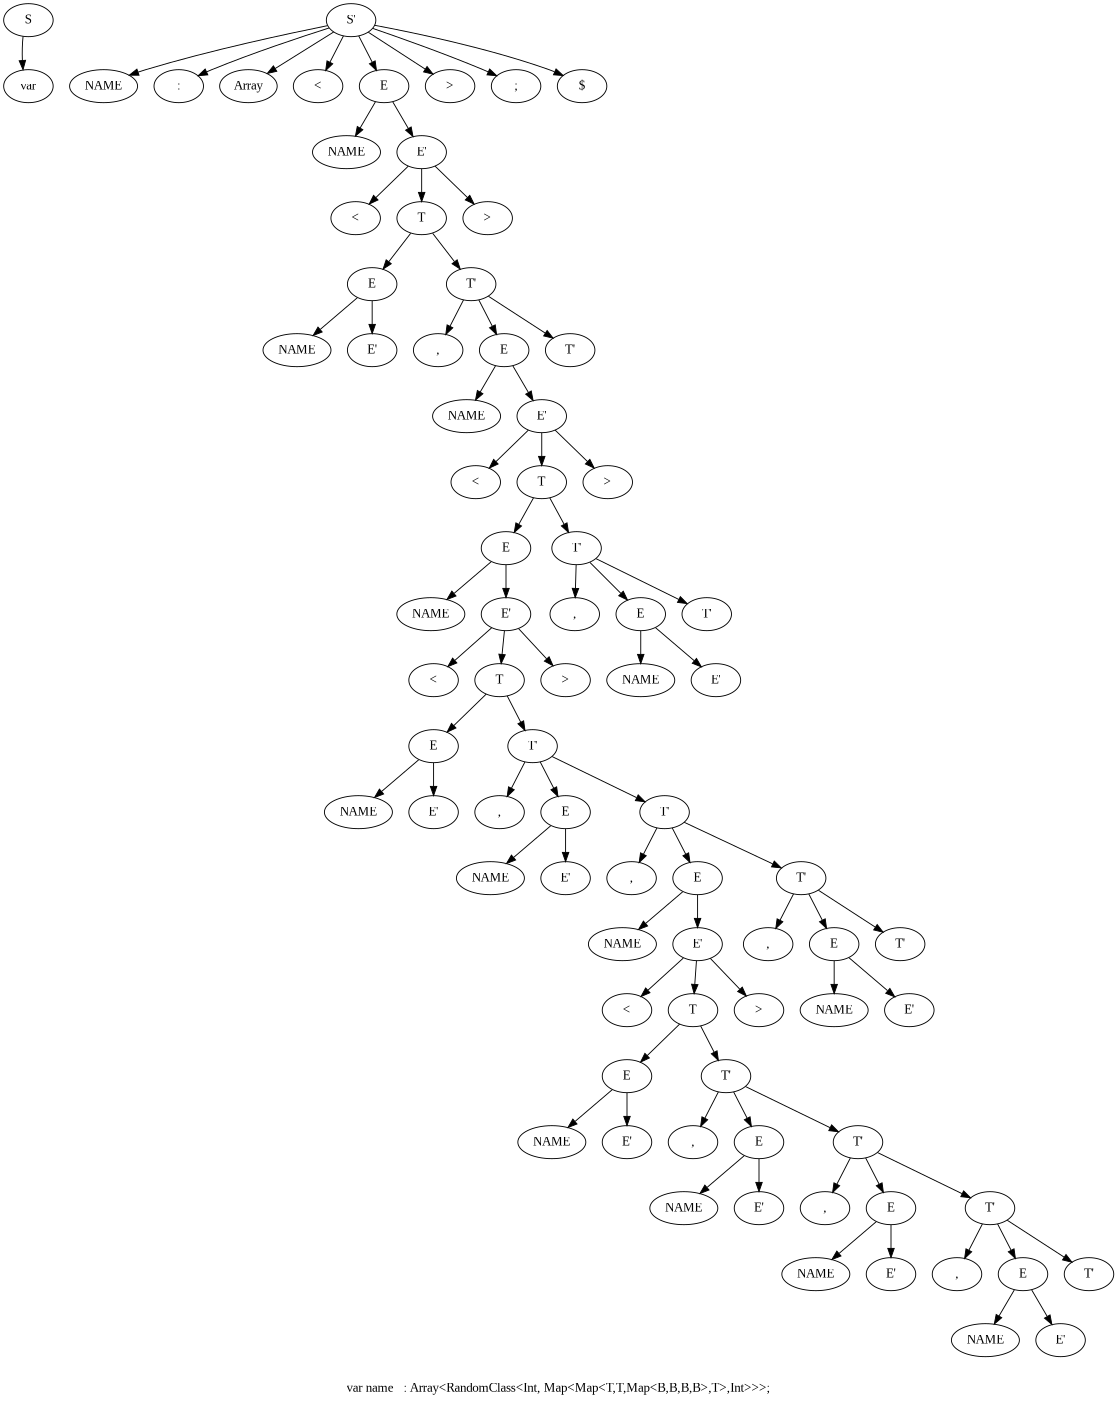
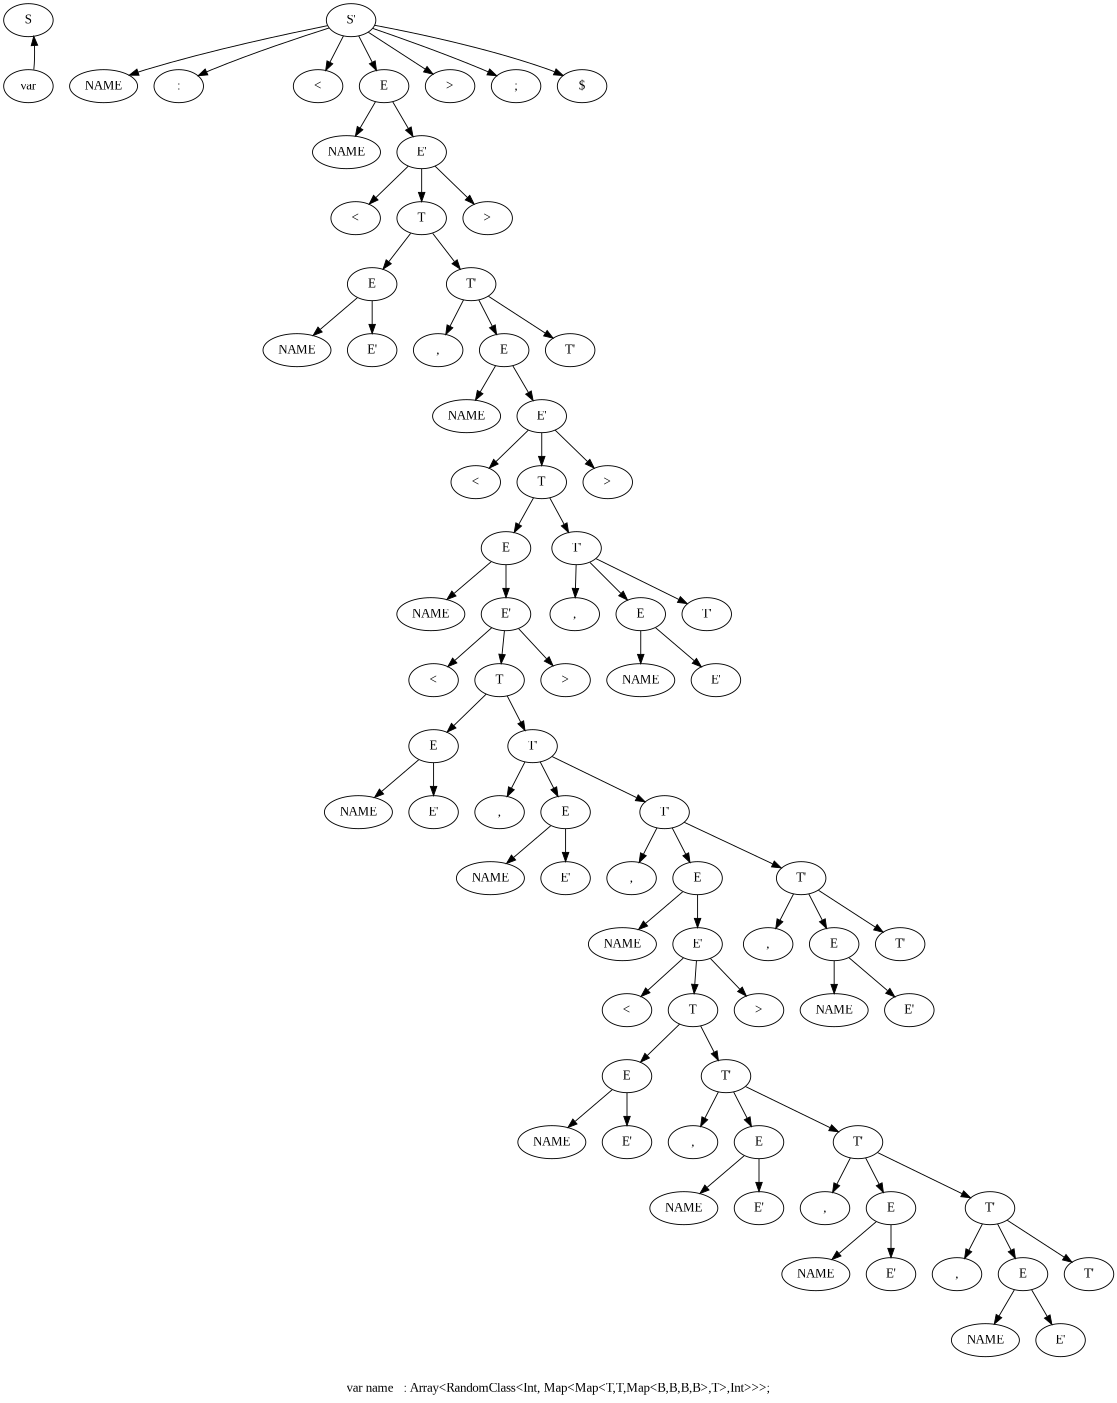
(22, 48) -> (35, 58)
(248, 86) -> none
